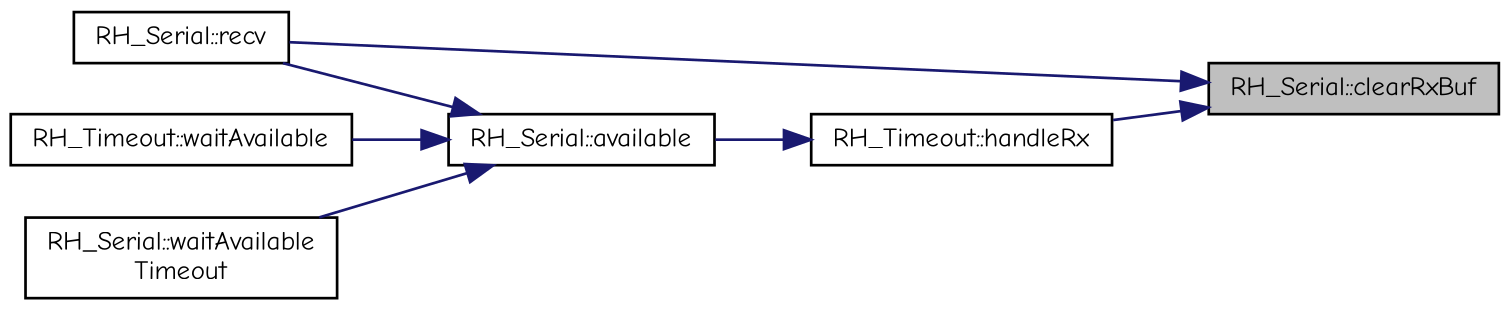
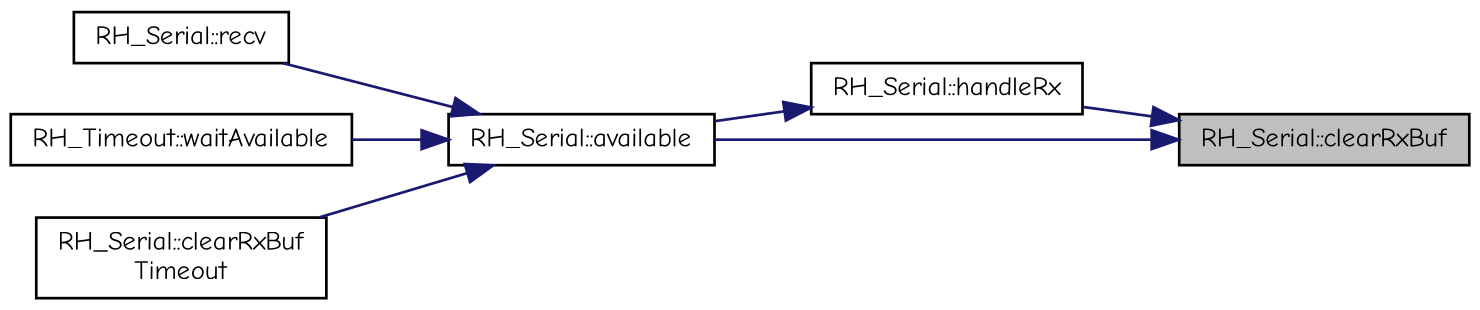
(735, 62) -> (933, 140)
(962, 140) -> (947, 89)
(181, 258) -> (181, 258)
